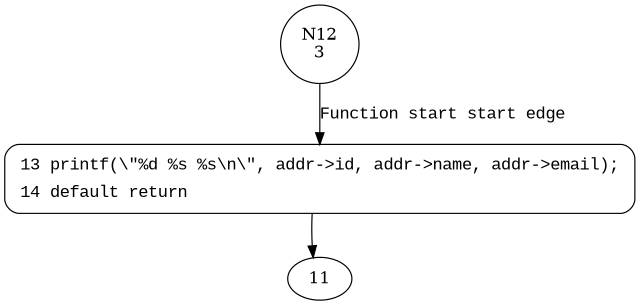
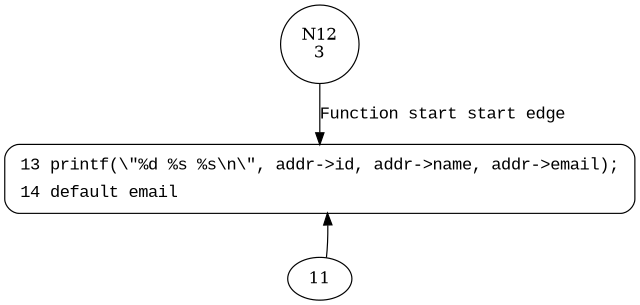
(119, 192) -> (114, 192)
(312, 229) -> (328, 241)
